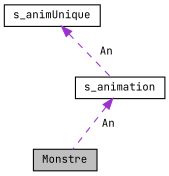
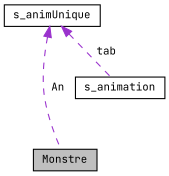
(103, 52) -> (103, 52)
(89, 128) -> (44, 95)
